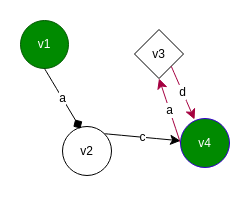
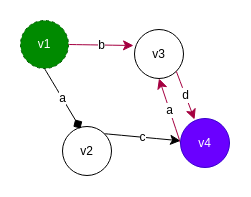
(45, 45) -> (45, 45)
none -> (97, 45)
(159, 54) -> (159, 54)
(205, 143) -> (205, 143)
